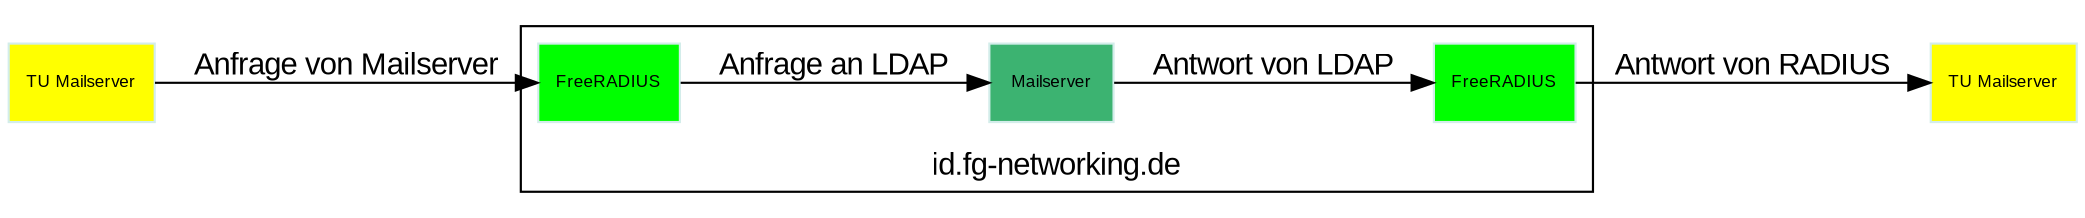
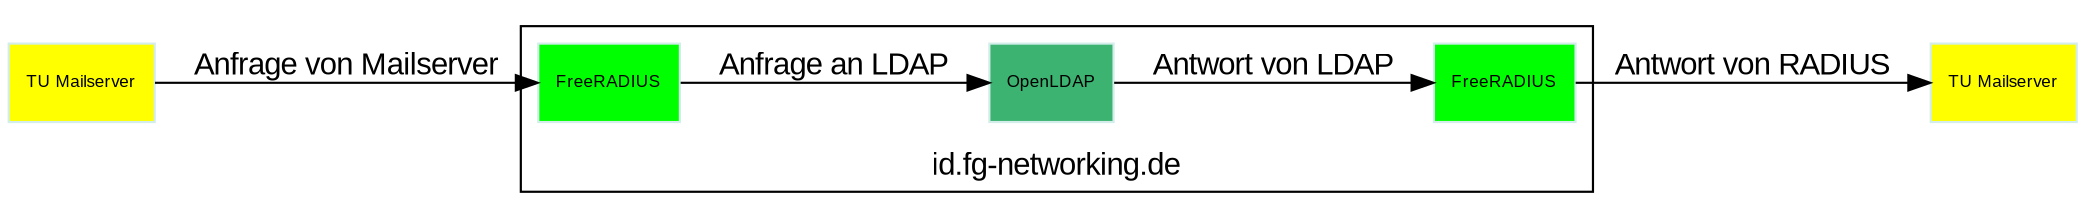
(1051, 83) -> (1051, 83)
